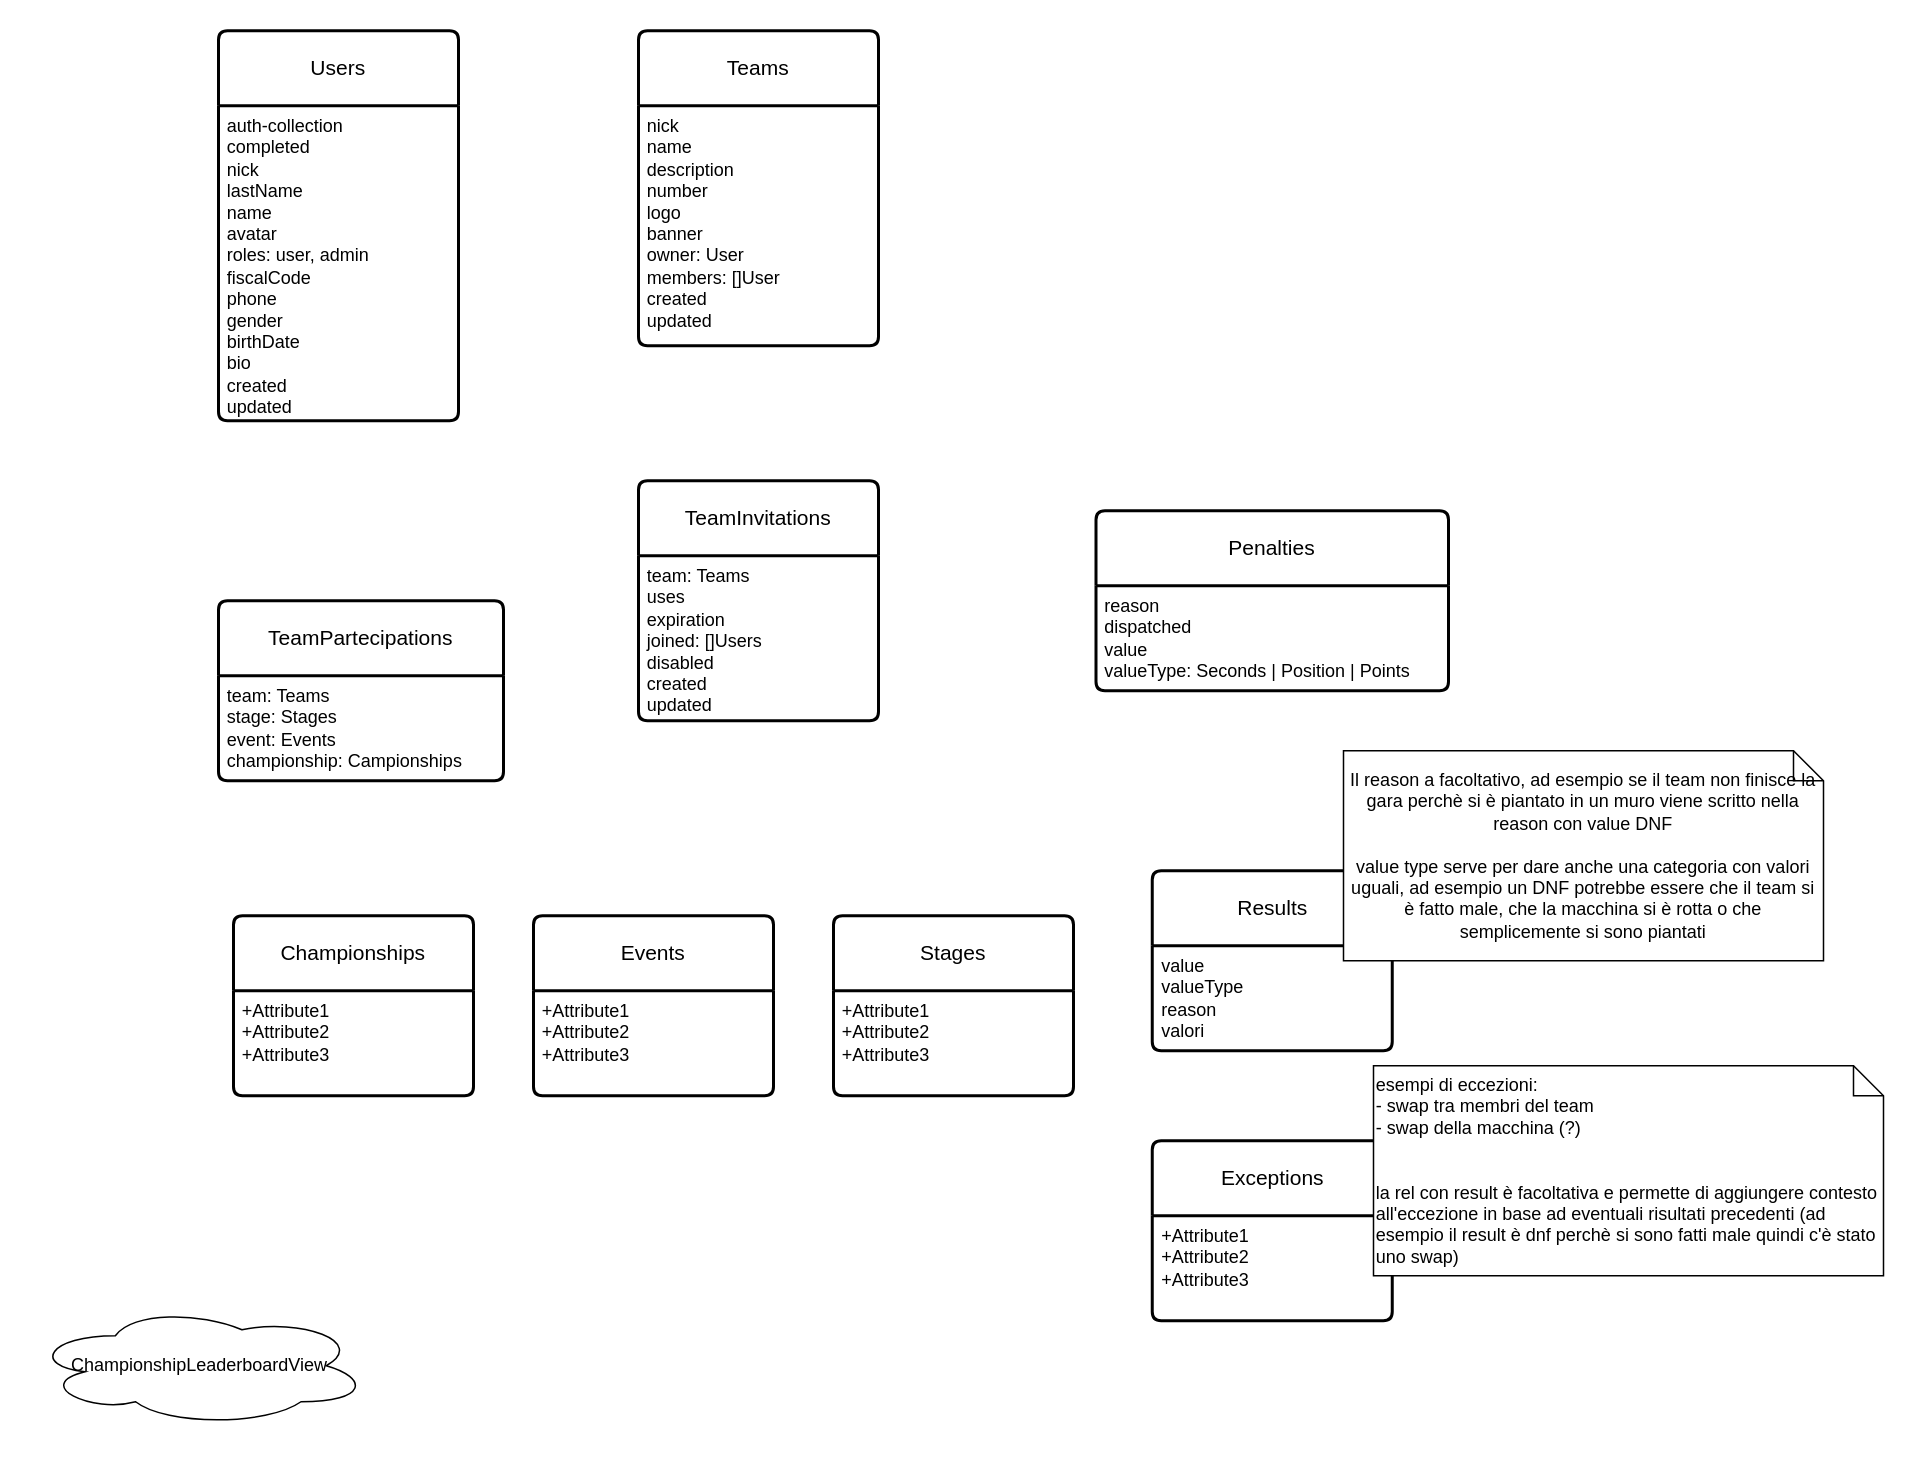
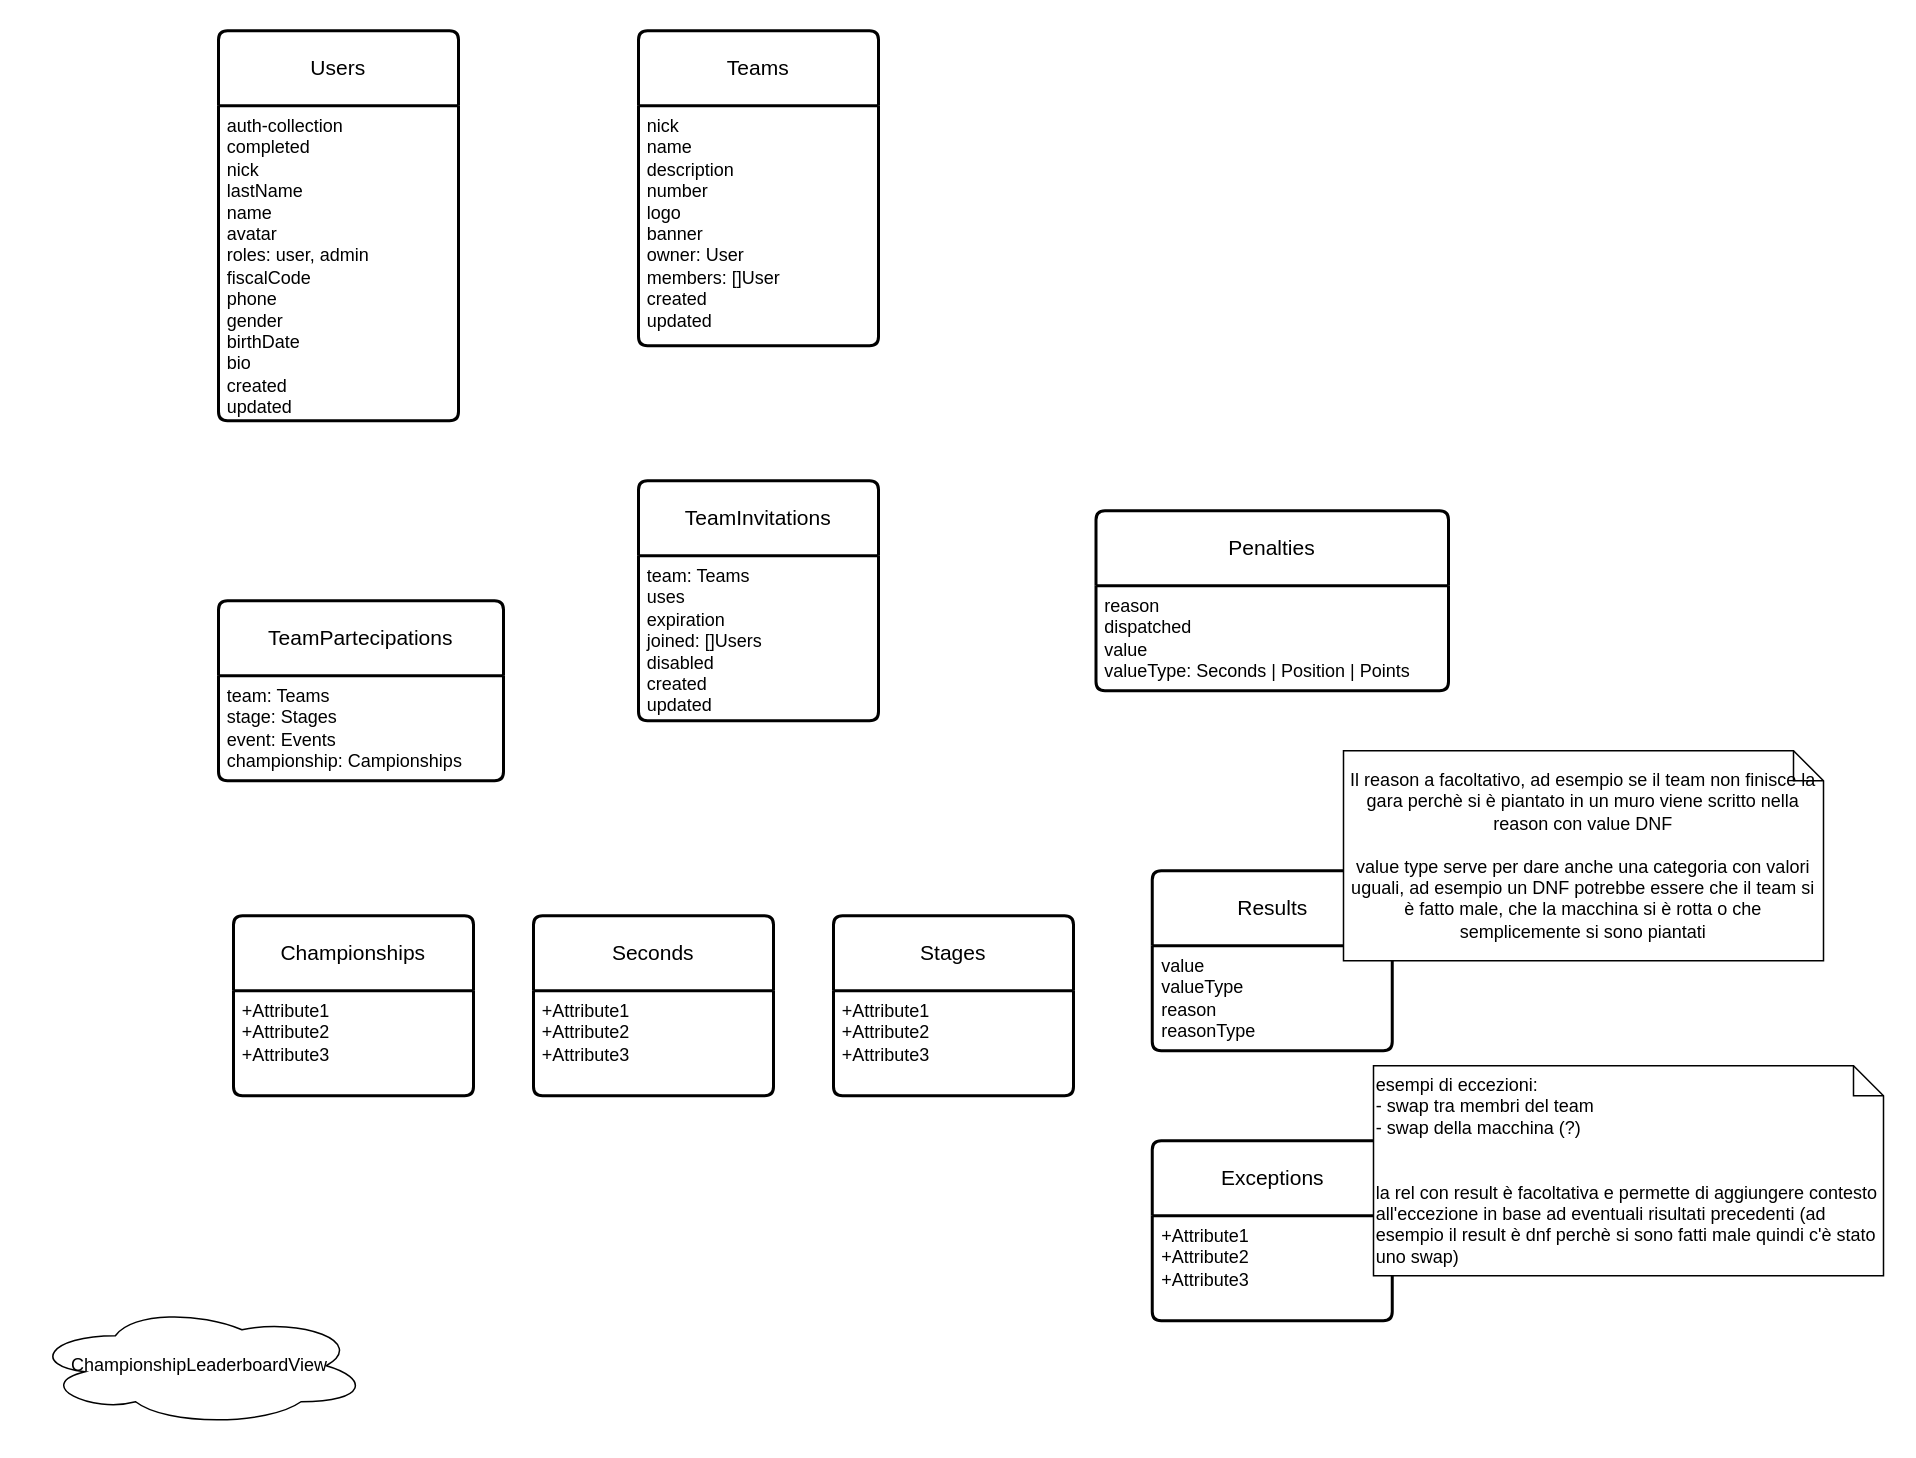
(653, 953) -> (653, 953)
(1205, 999) -> (1212, 999)
